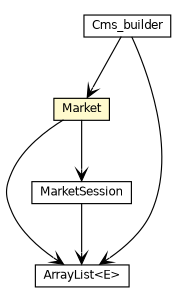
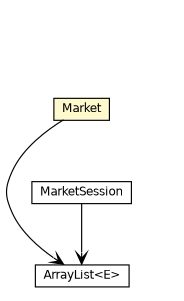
(127, 25) -> none
(82, 144) -> none
